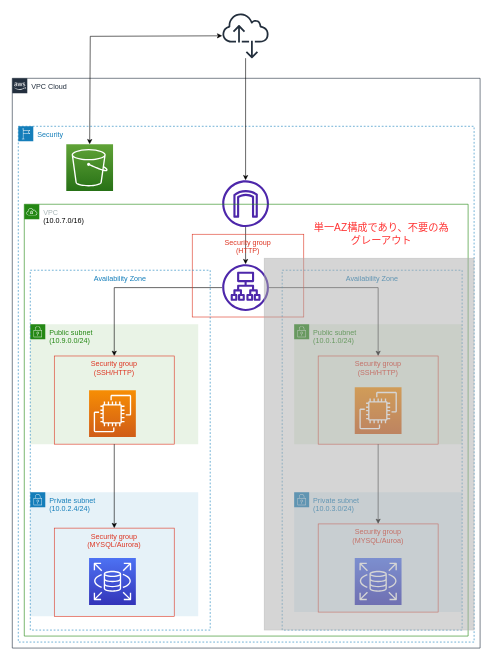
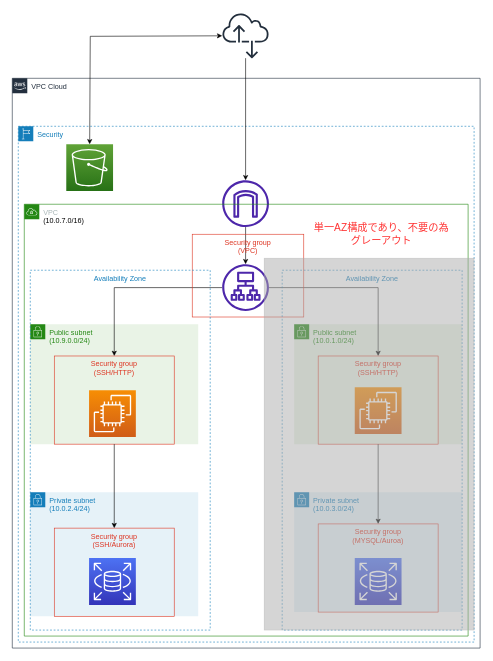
(248, 242) -> (248, 242)
(114, 536) -> (114, 536)
